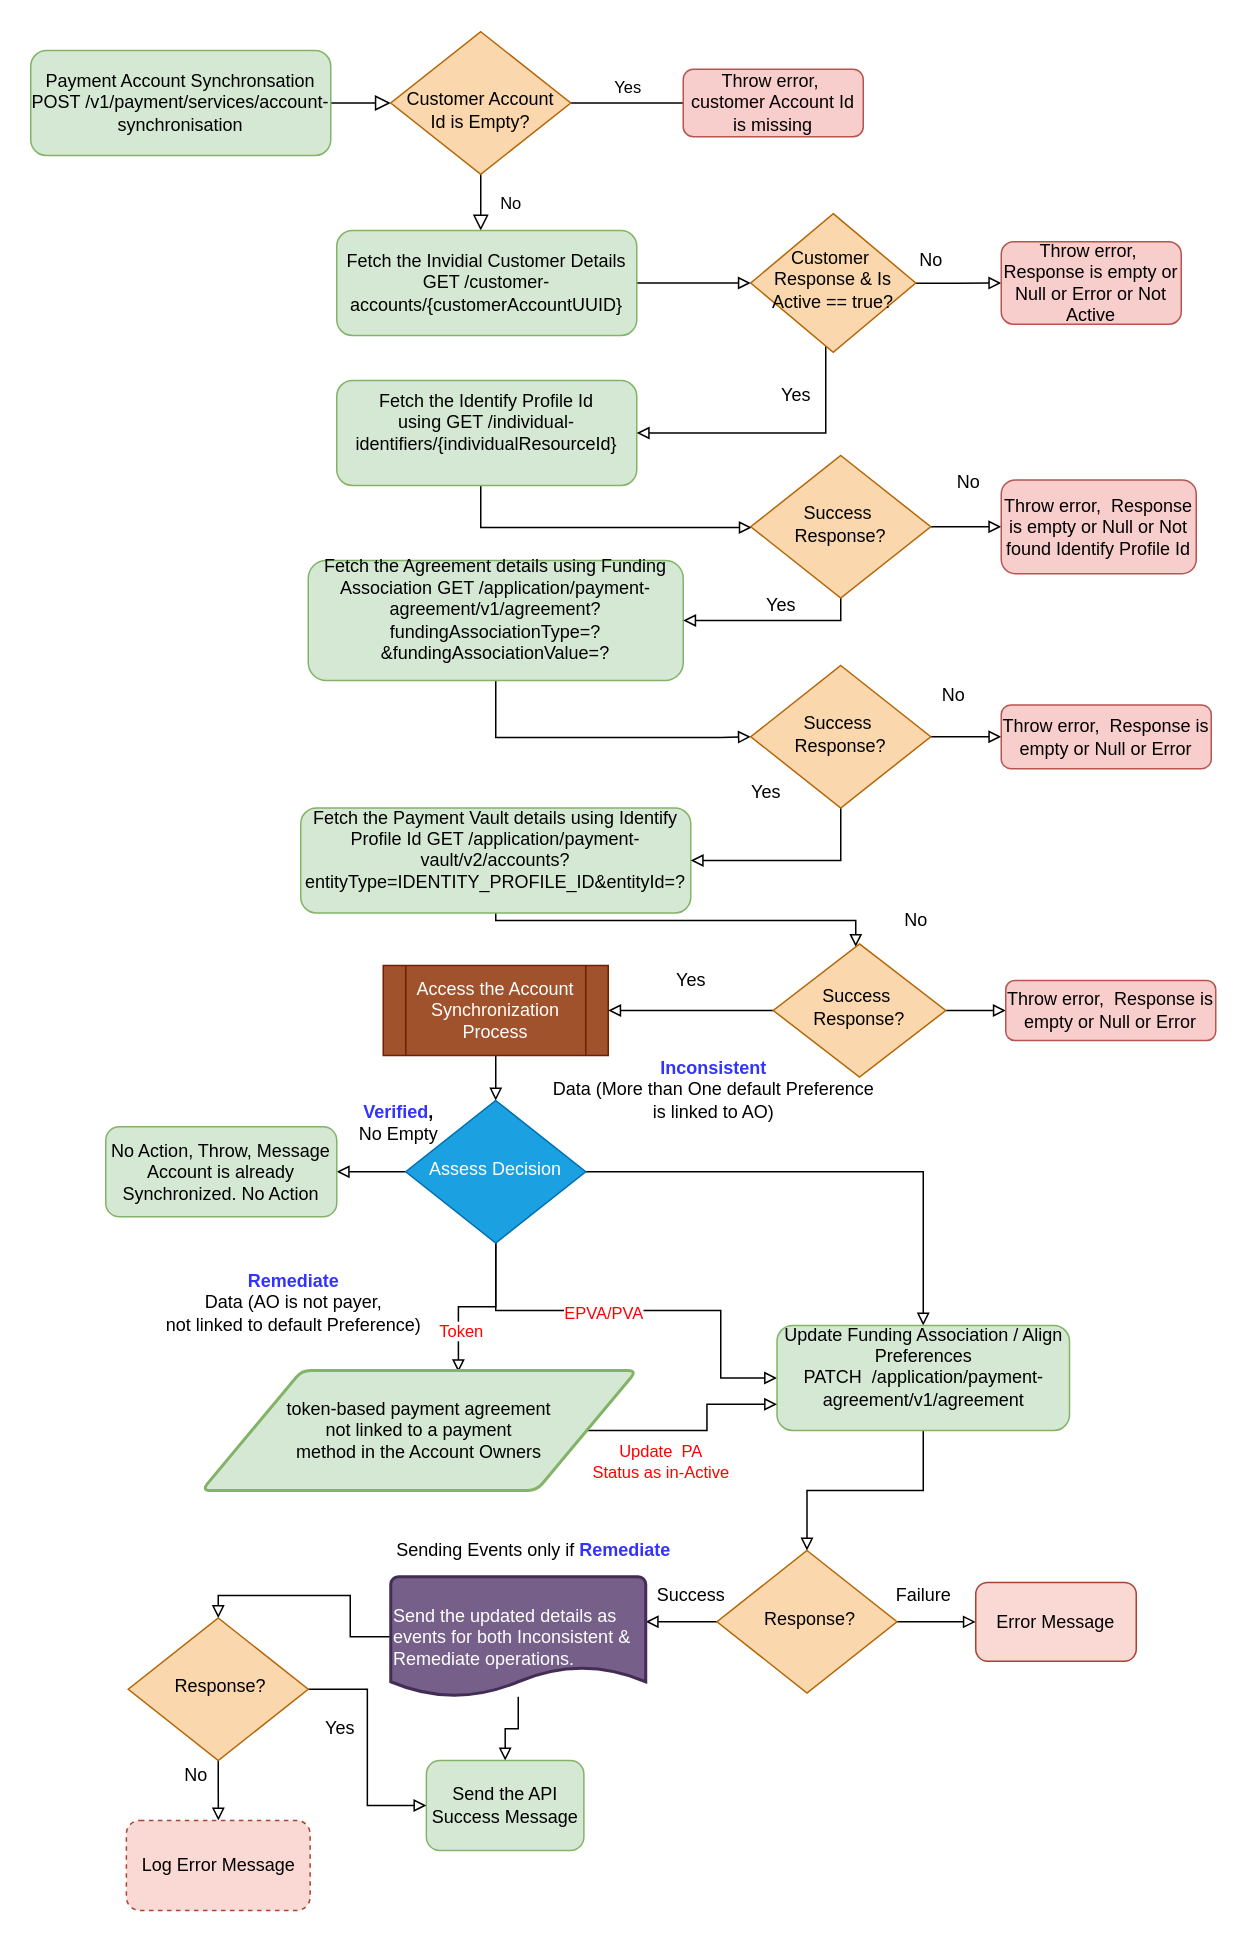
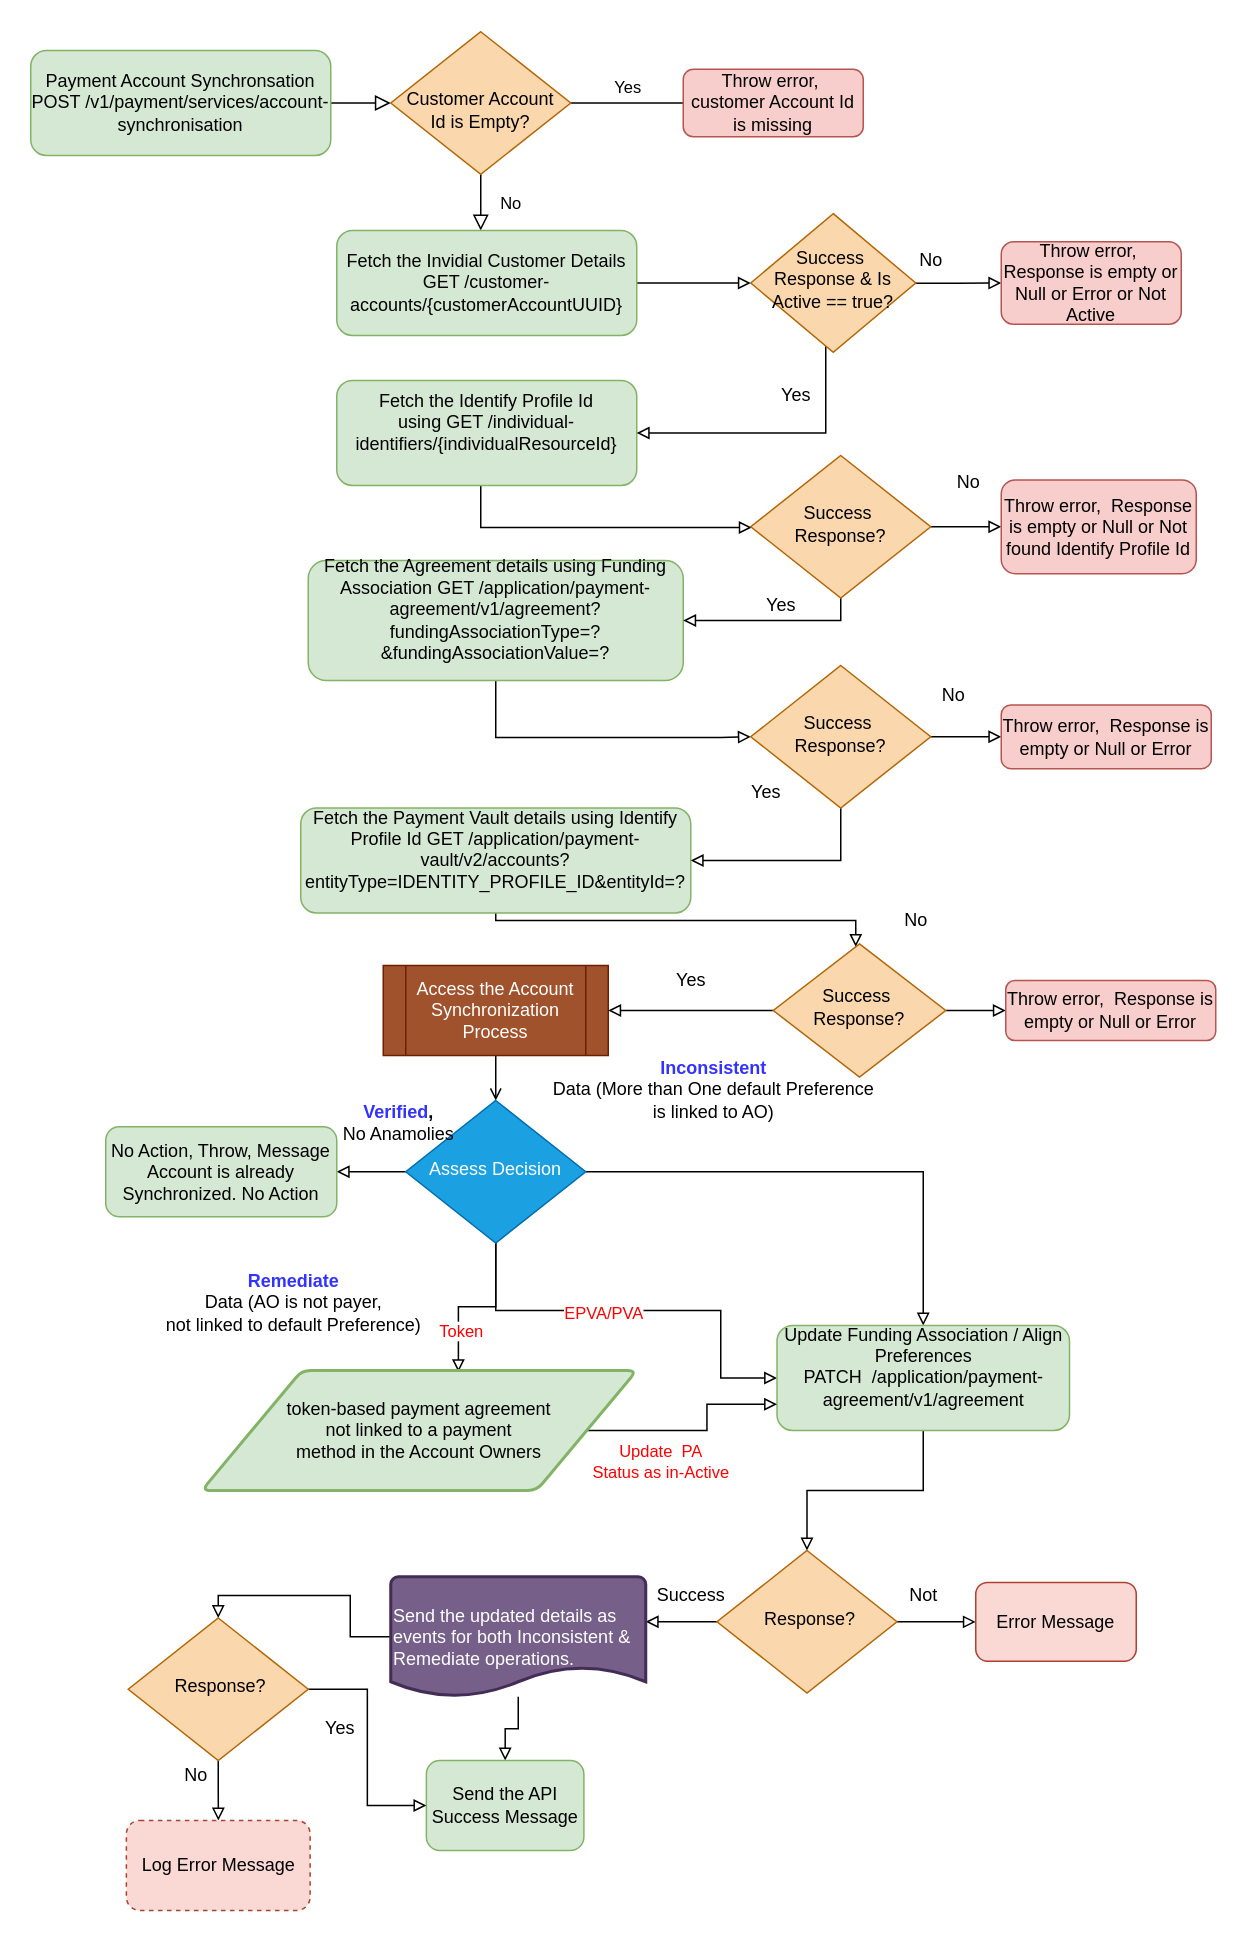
(833, 280) -> (833, 280)
(496, 1086) -> (496, 1091)
(399, 1123) -> (399, 1123)
(533, 1550) -> none
(924, 1595) -> (924, 1595)
